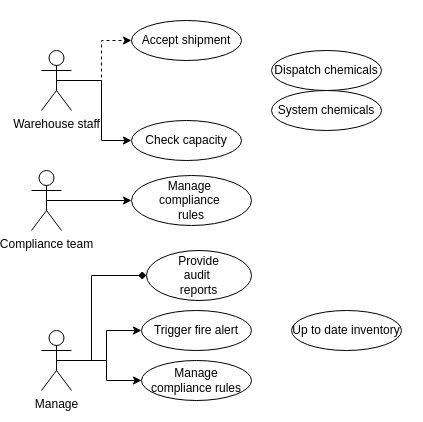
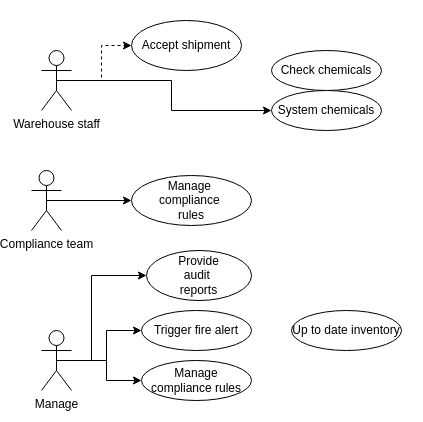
(187, 41) -> (187, 46)
(327, 71) -> (327, 71)
none -> (172, 108)
(102, 123) -> none
(187, 141) -> none
(137, 276) -> (138, 276)
